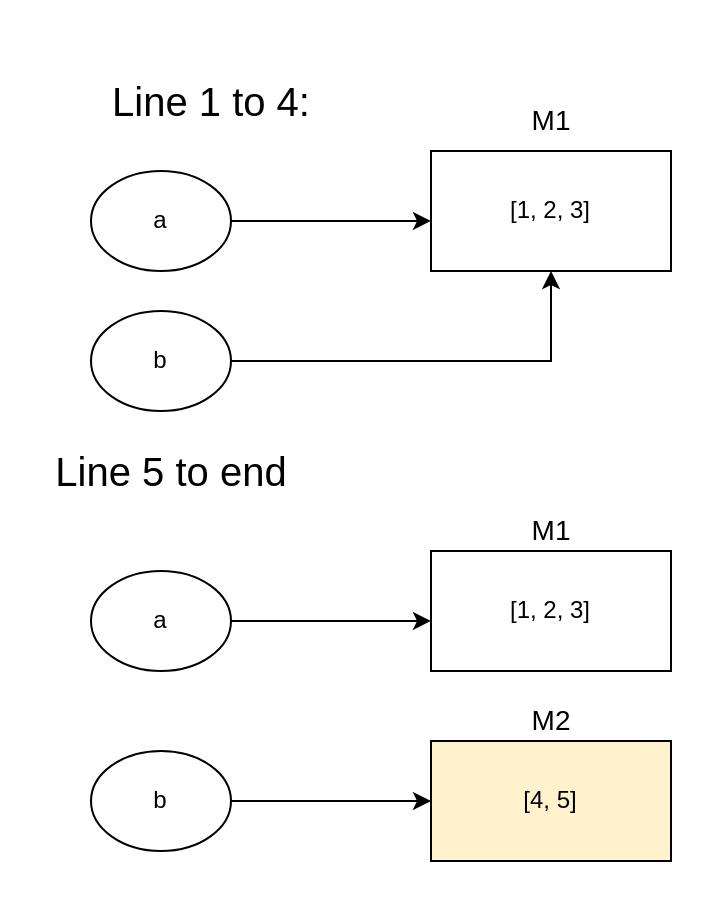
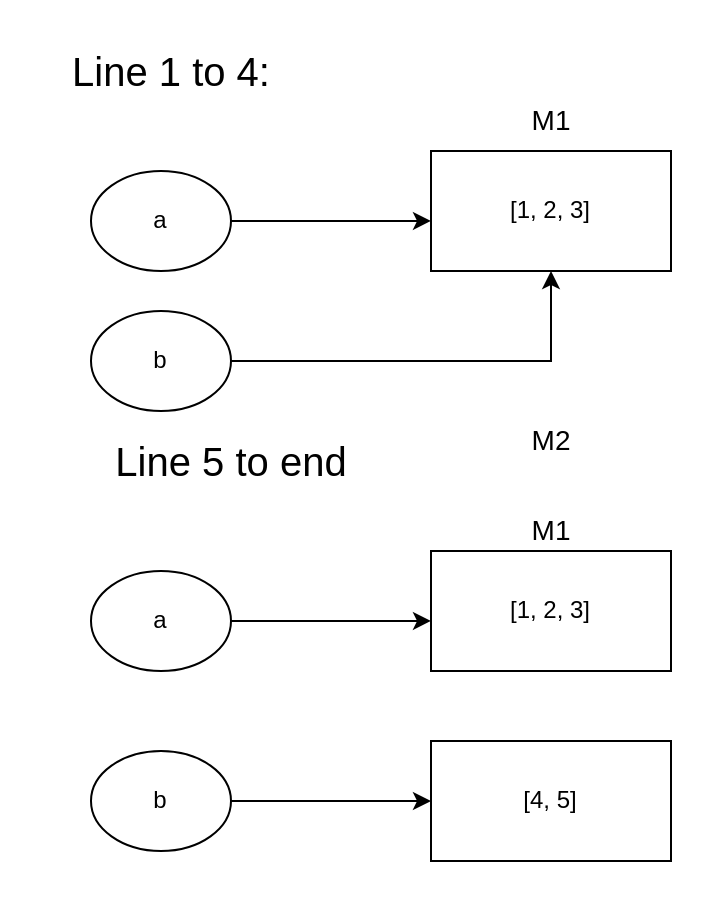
(211, 101) -> (171, 71)
(171, 471) -> (231, 461)
(551, 721) -> (551, 441)
(551, 801) -> (551, 801)
